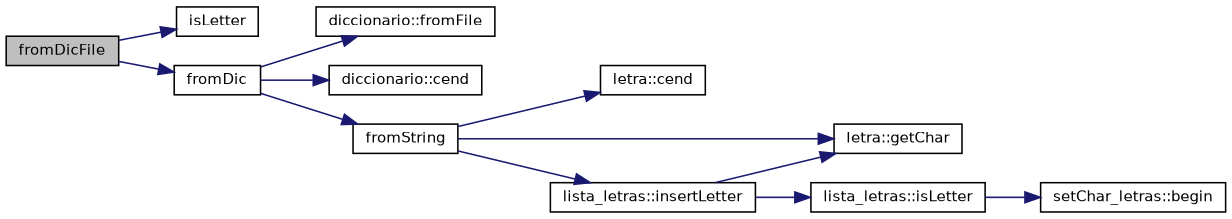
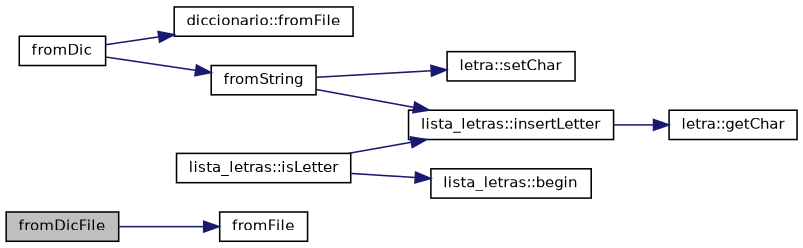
(217, 22) -> (264, 227)
(139, 65) -> none
(405, 80) -> none
(653, 80) -> (511, 66)
(638, 139) -> none
(775, 197) -> (380, 148)
(1133, 197) -> (511, 183)
